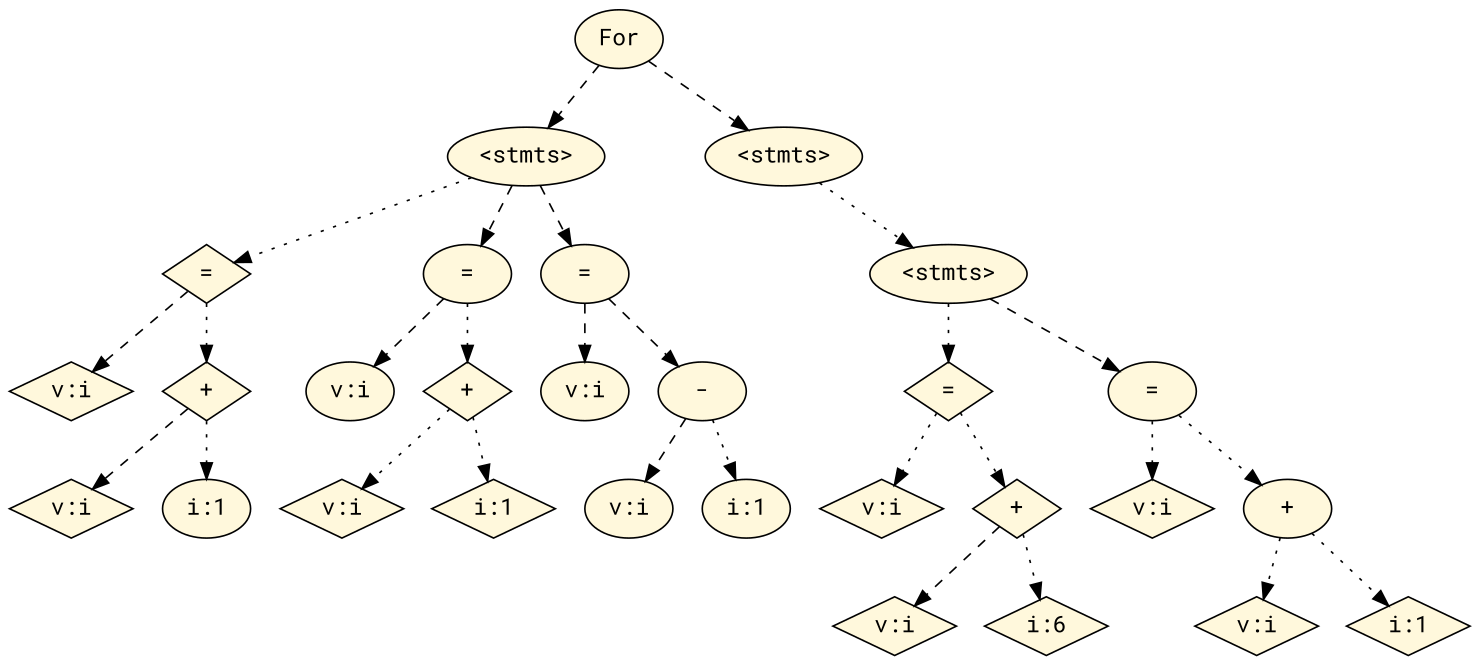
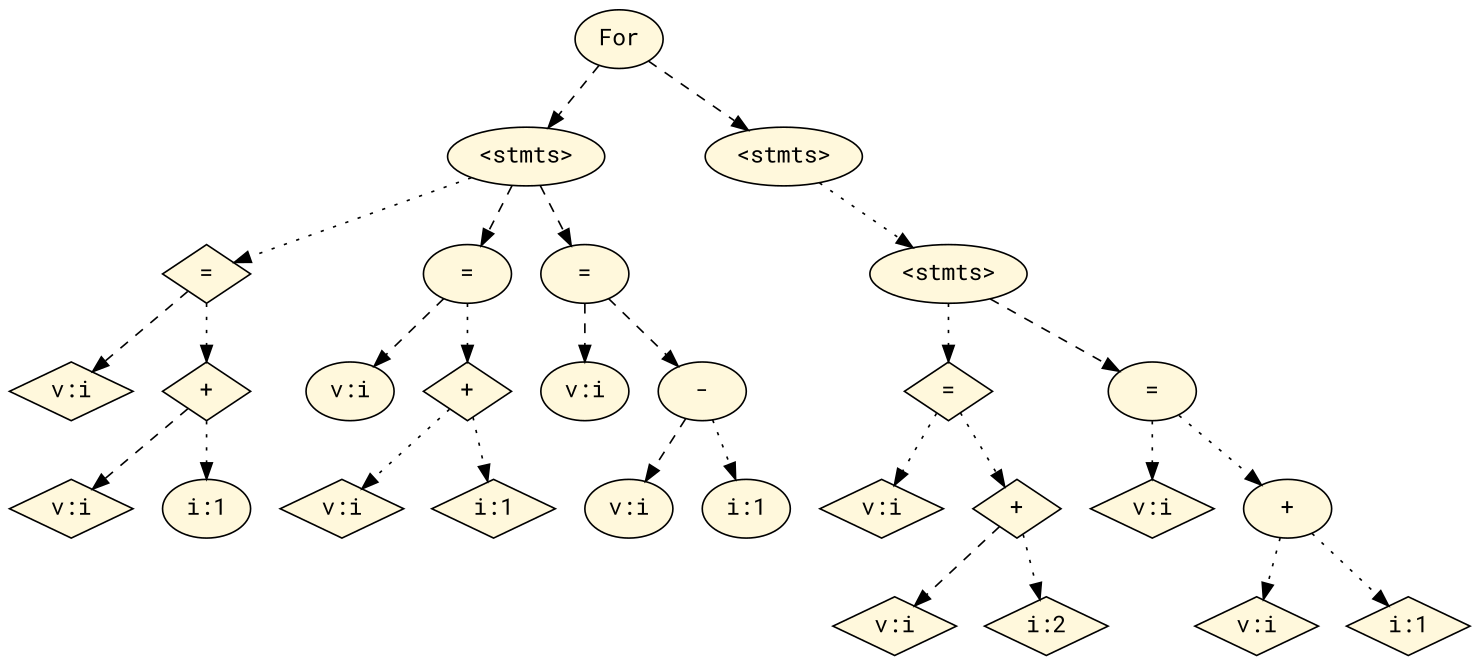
(1046, 626) -> (1046, 626)
